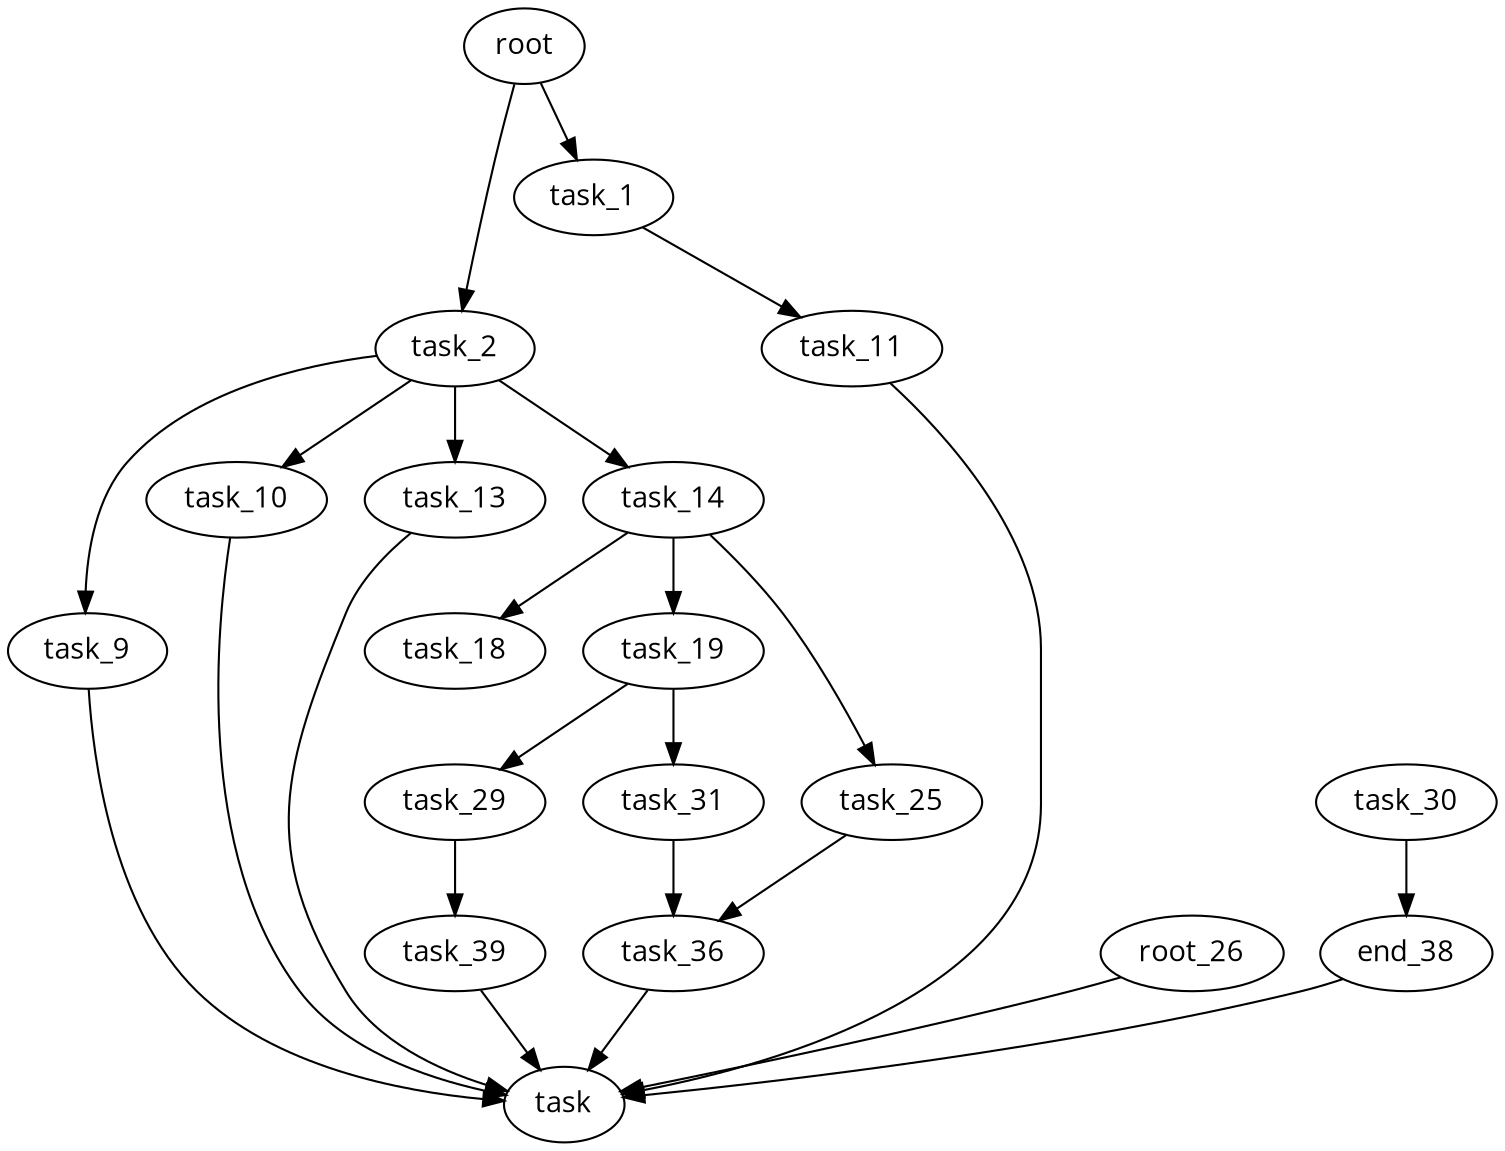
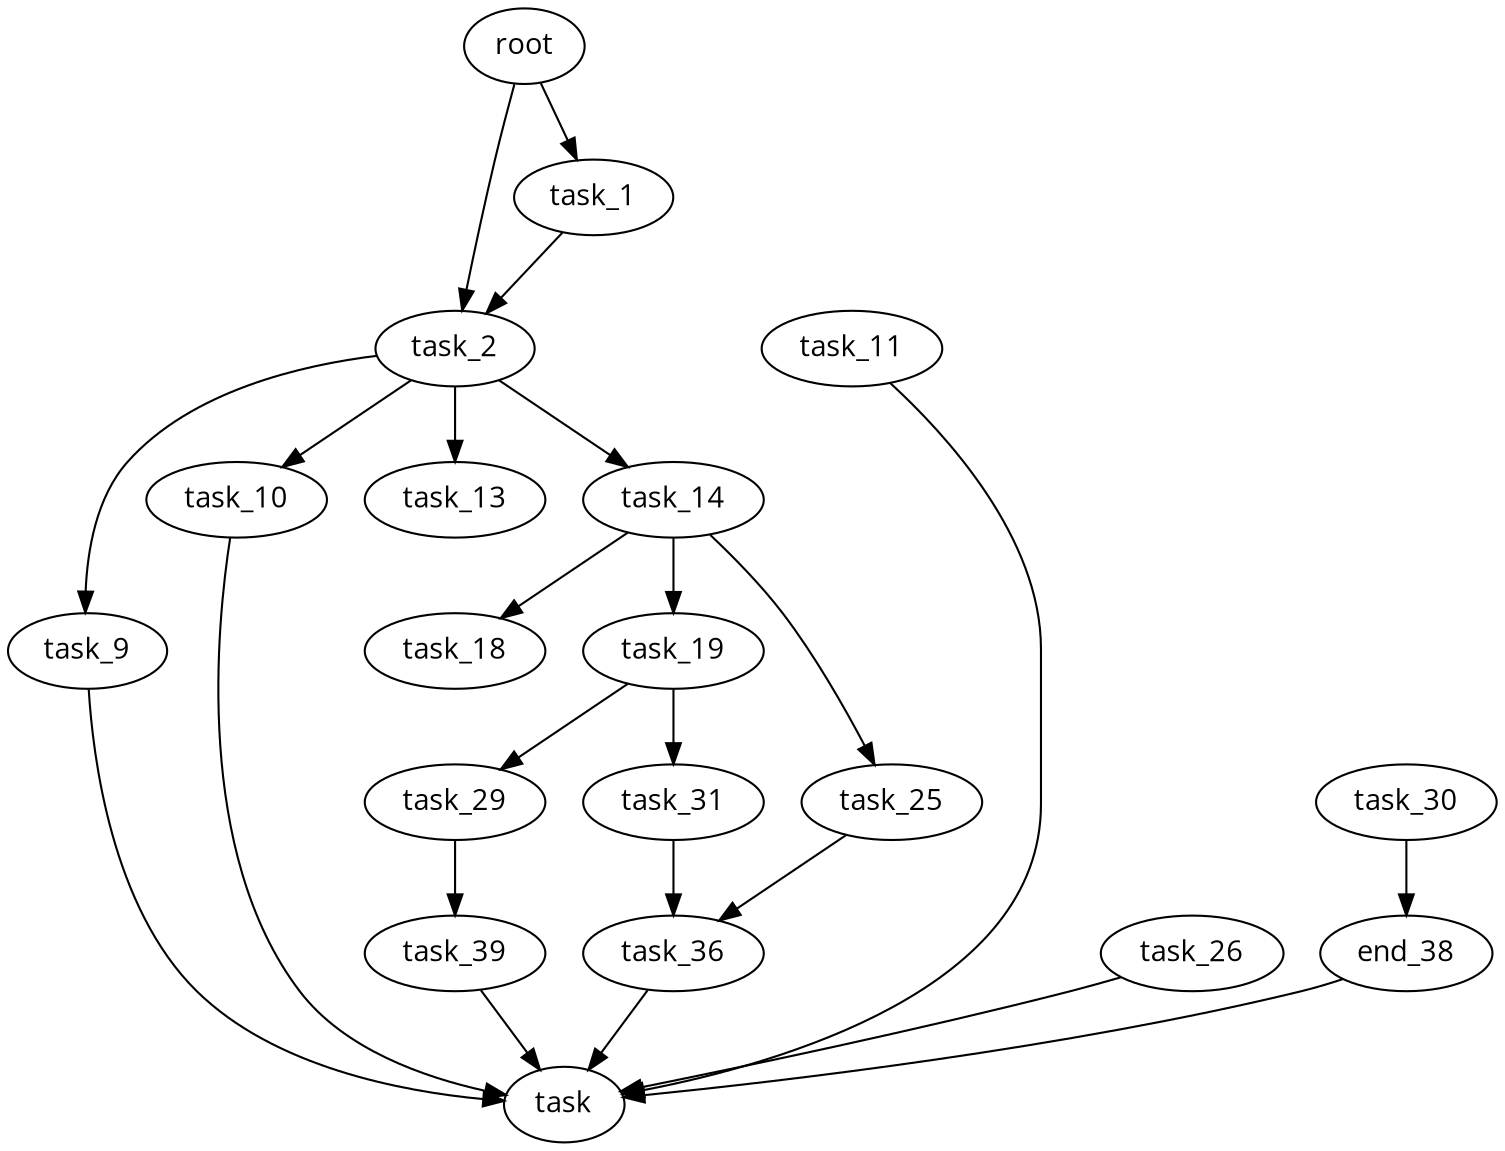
(712, 267) -> (532, 265)
(290, 838) -> none
(1192, 953) -> (1192, 953)
